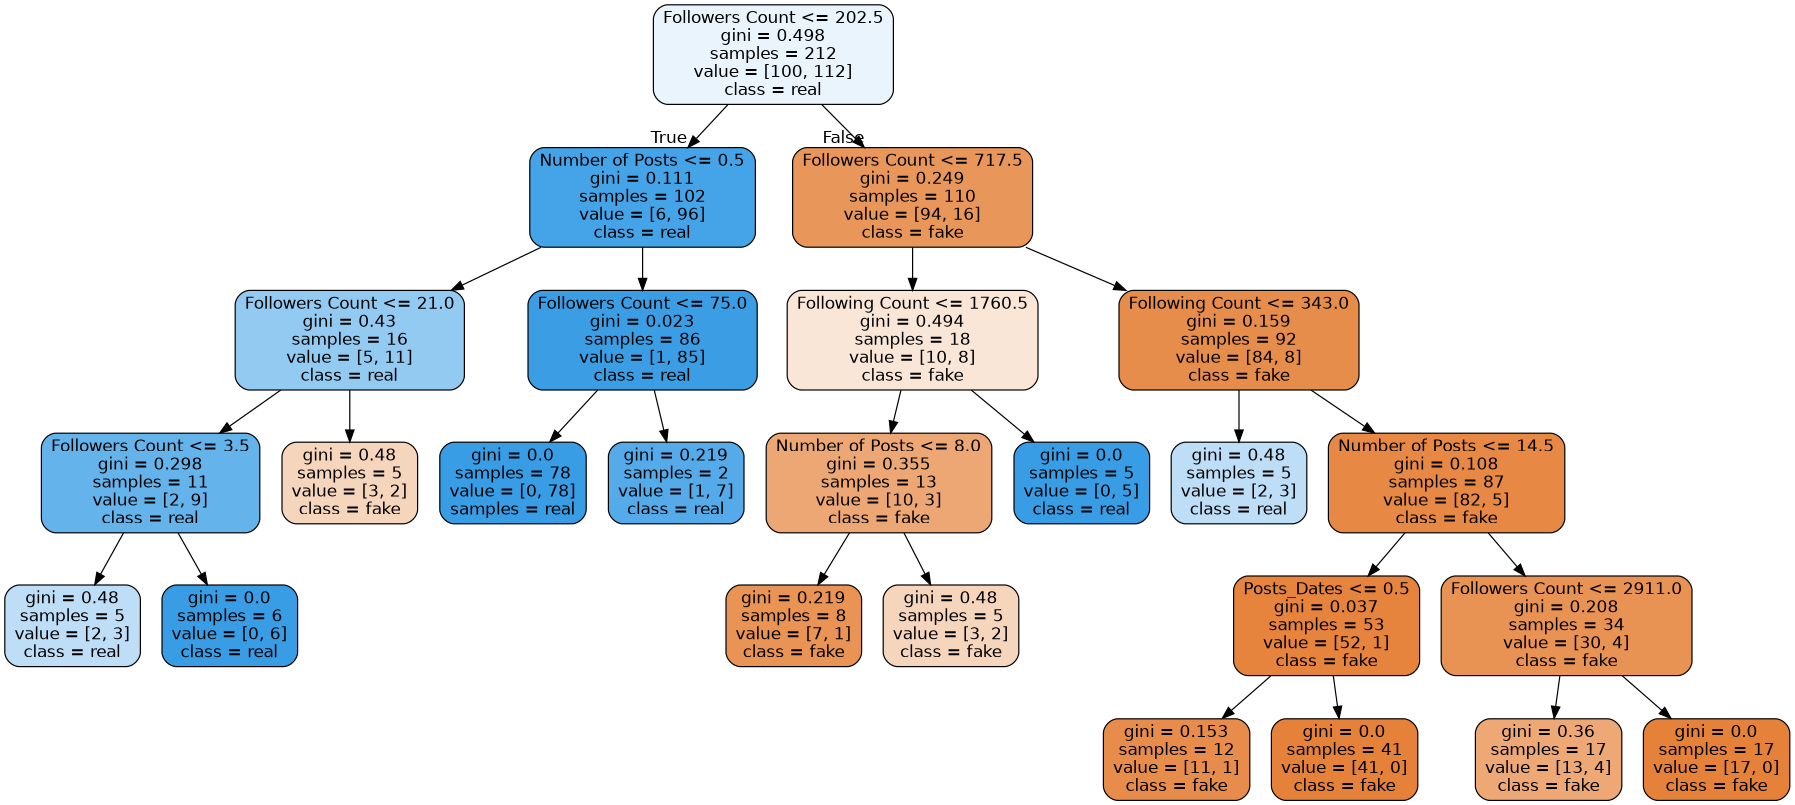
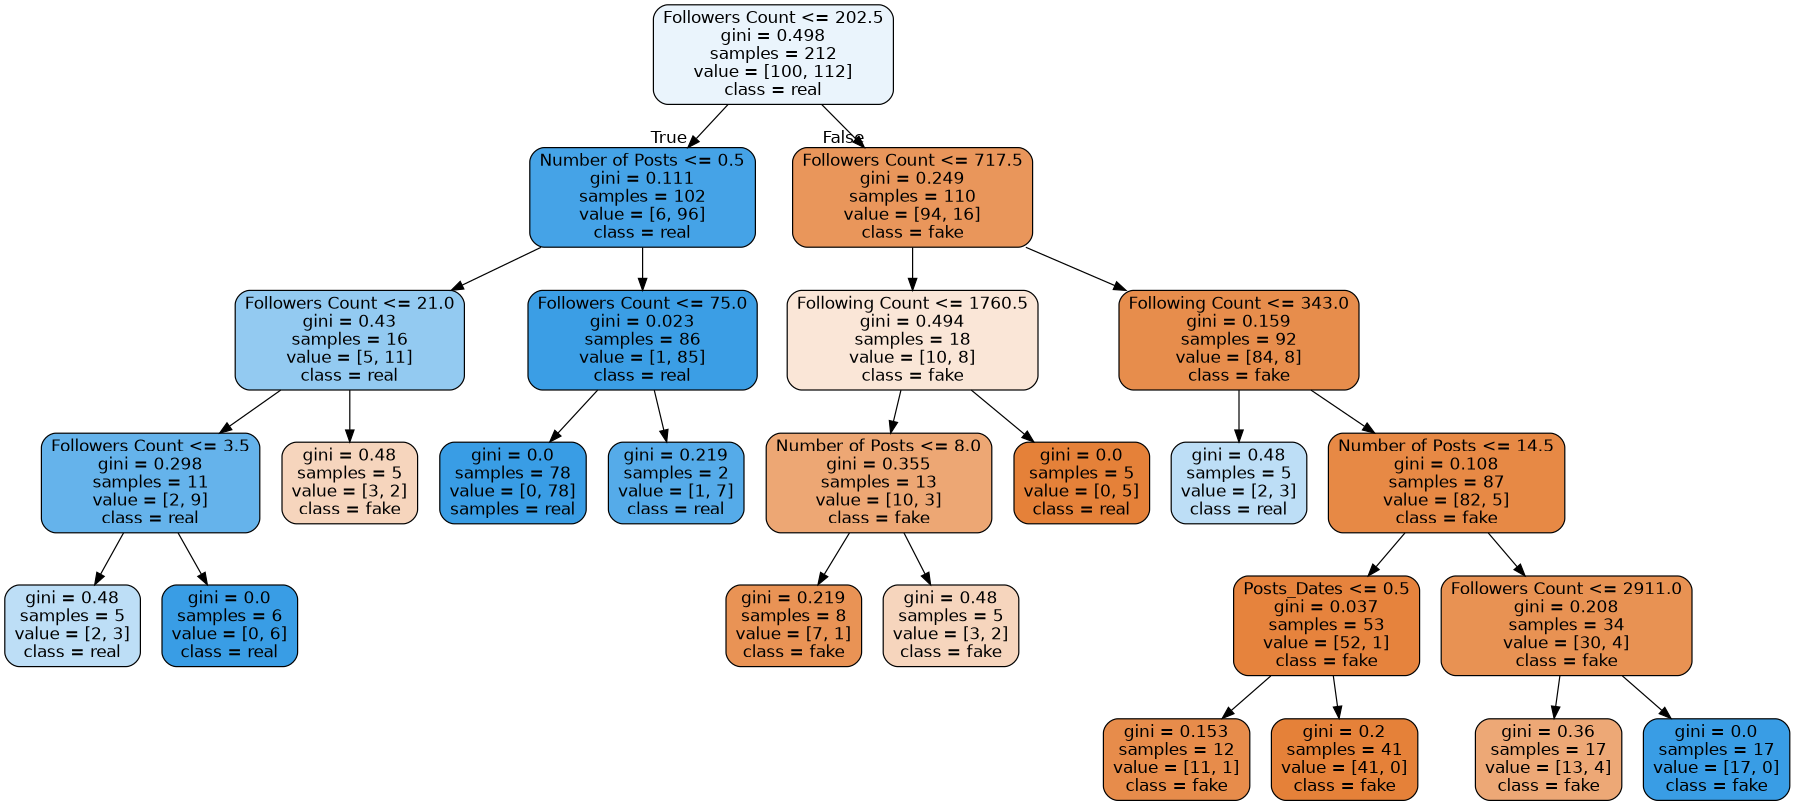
(1082, 483) -> (1082, 483)
(1345, 760) -> (1345, 760)
(1717, 760) -> (1717, 760)
